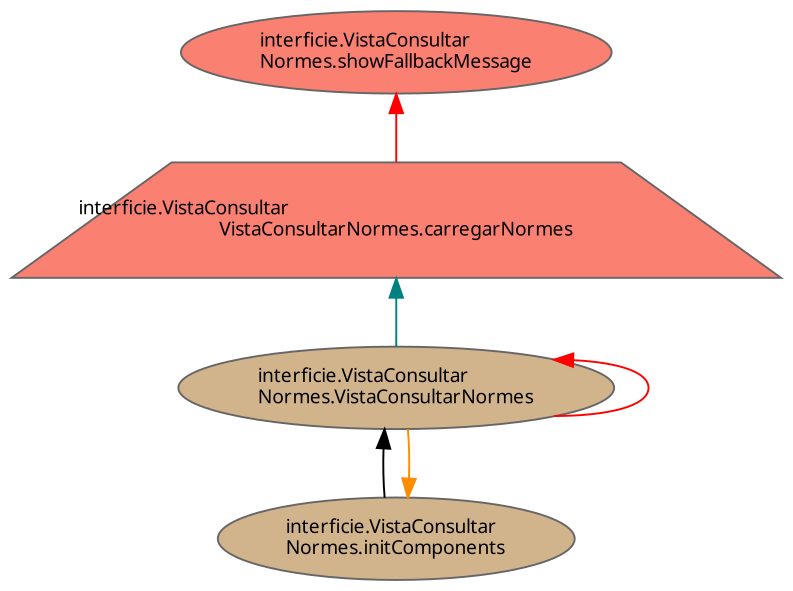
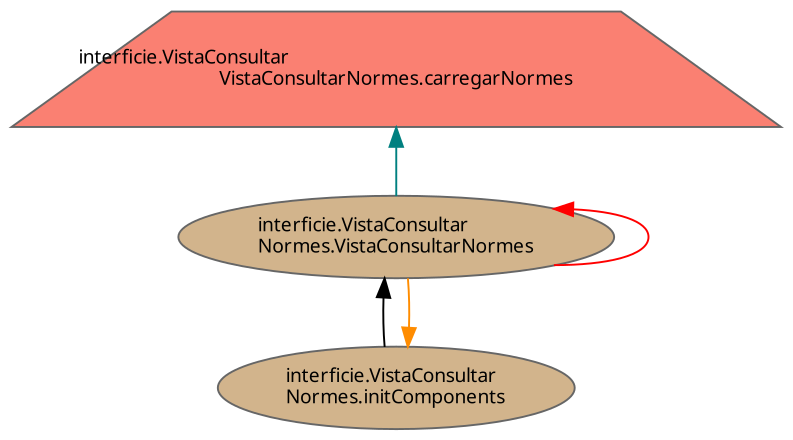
(396, 52) -> none
